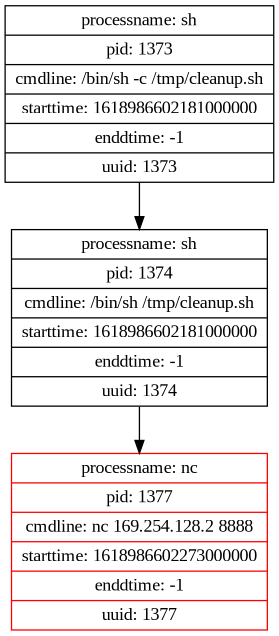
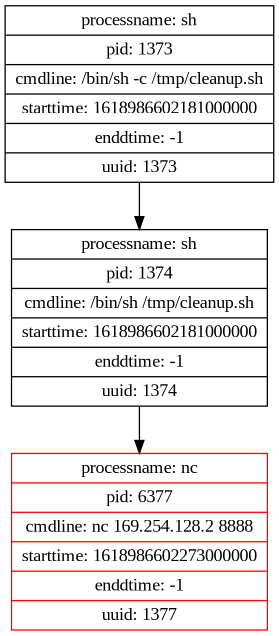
(139, 497) -> (139, 497)
